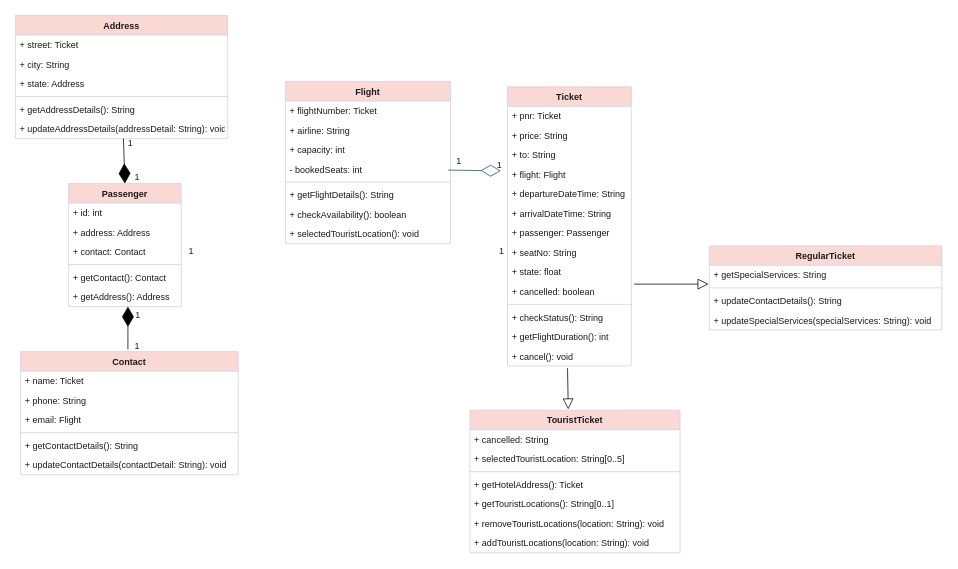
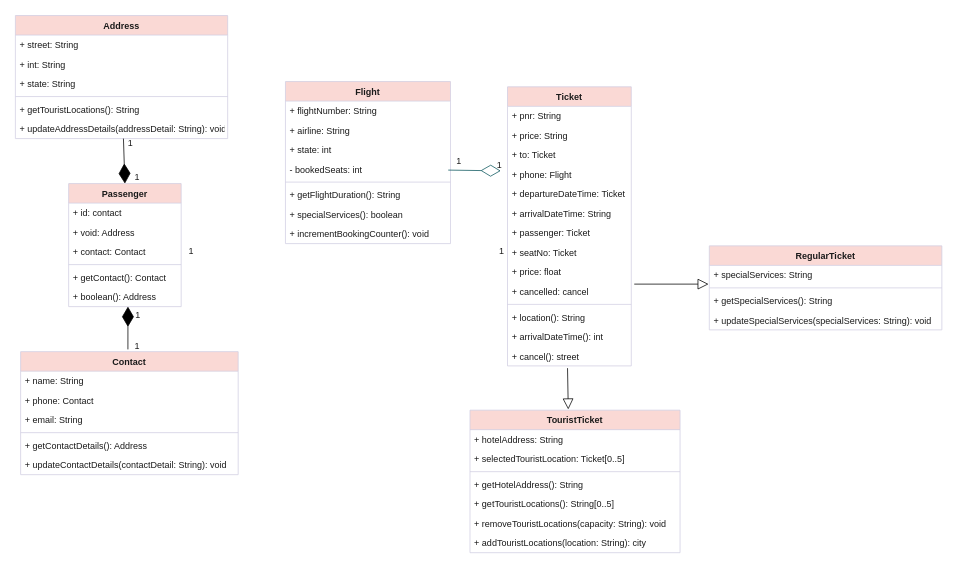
(55, 45) -> (55, 45)
(49, 65) -> (46, 65)
(56, 84) -> (53, 84)
(86, 110) -> (91, 110)
(338, 111) -> (338, 111)
(540, 116) -> (540, 116)
(321, 150) -> (315, 150)
(537, 155) -> (537, 155)
(544, 175) -> (543, 175)
(574, 194) -> (574, 194)
(351, 195) -> (354, 195)
(90, 213) -> (101, 213)
(355, 215) -> (352, 215)
(115, 233) -> (106, 233)
(563, 233) -> (555, 233)
(364, 234) -> (366, 234)
(547, 253) -> (547, 253)
(542, 272) -> (541, 272)
(776, 275) -> (768, 275)
(555, 292) -> (552, 292)
(127, 297) -> (118, 297)
(787, 301) -> (781, 301)
(565, 317) -> (555, 317)
(569, 337) -> (564, 337)
(546, 356) -> (552, 356)
(55, 381) -> (55, 381)
(58, 401) -> (62, 401)
(54, 420) -> (56, 420)
(515, 440) -> (524, 440)
(91, 446) -> (95, 446)
(562, 459) -> (562, 459)
(536, 485) -> (536, 485)
(558, 504) -> (558, 504)
(582, 524) -> (583, 524)
(575, 543) -> (575, 543)
